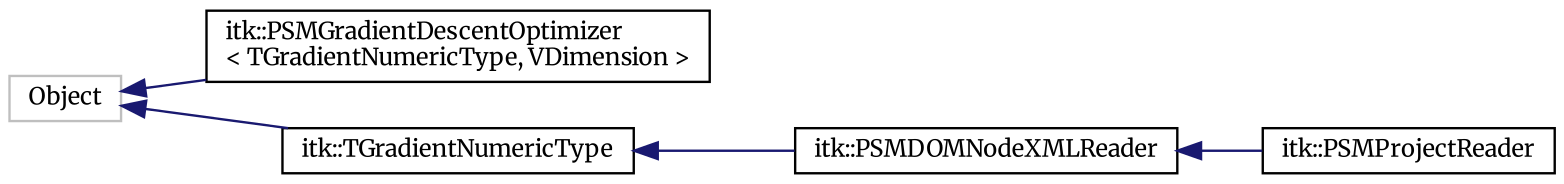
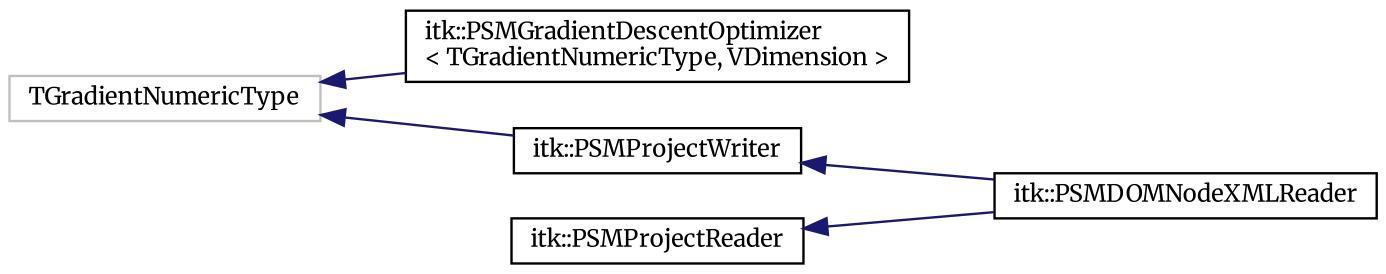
(65, 99) -> (165, 99)
(458, 151) -> (657, 151)
(1232, 151) -> (911, 219)
